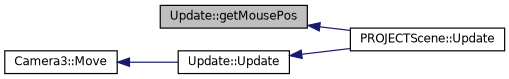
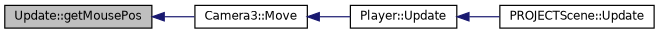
(335, 29) -> (179, 17)
(234, 62) -> (404, 17)
